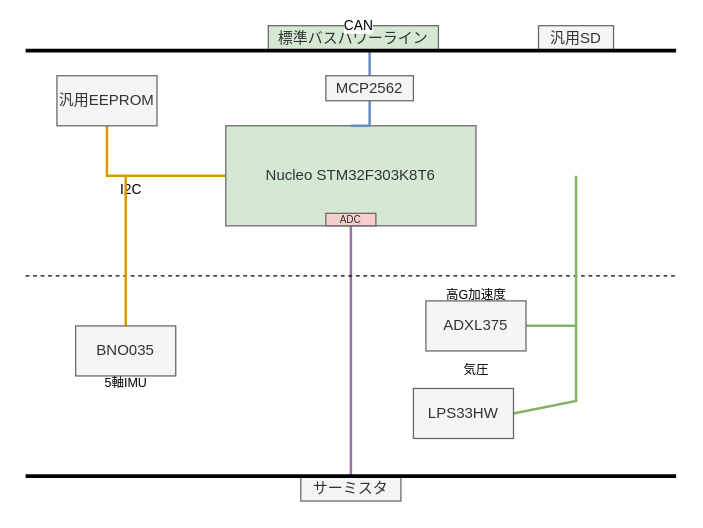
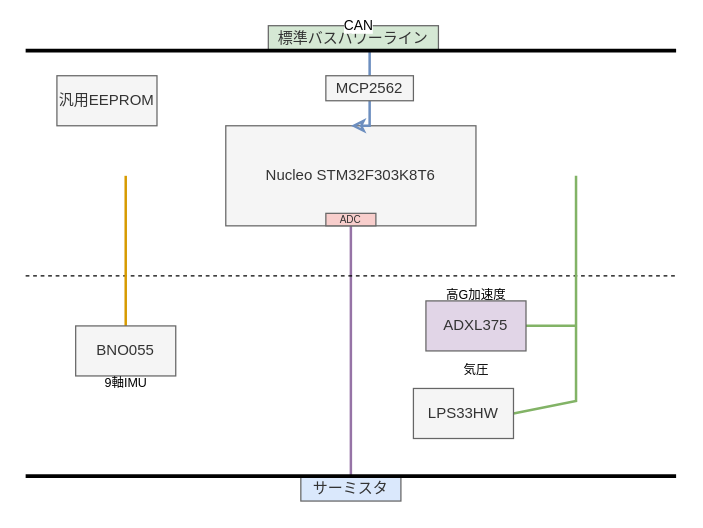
(576, 38) -> none
(358, 126) -> (363, 126)
(141, 176) -> none
(351, 176) -> (351, 176)
(476, 326) -> (476, 326)
(126, 351) -> (126, 351)
(126, 382) -> (126, 382)
(351, 488) -> (351, 488)
